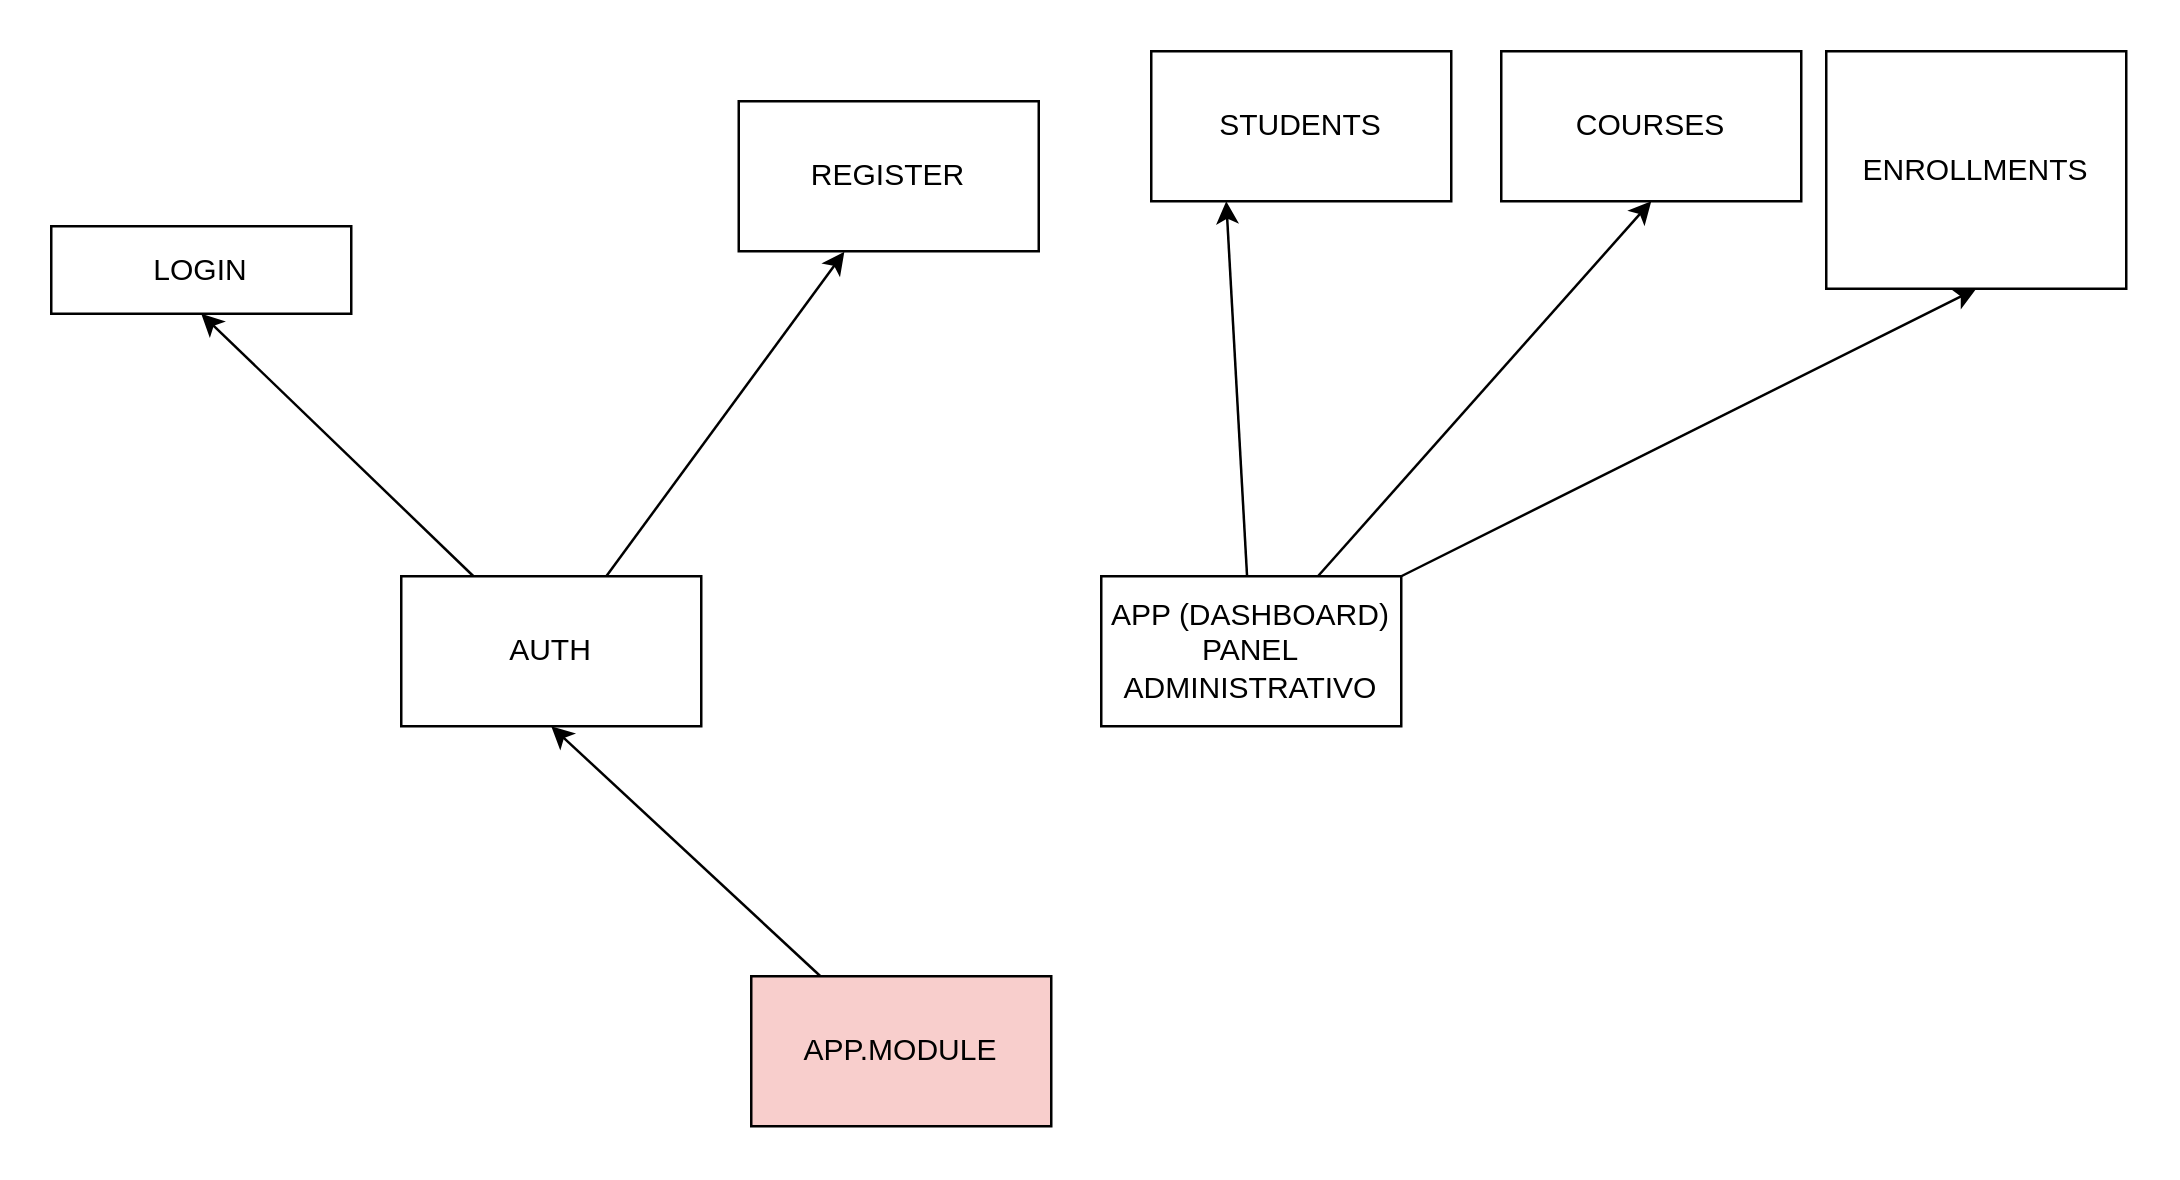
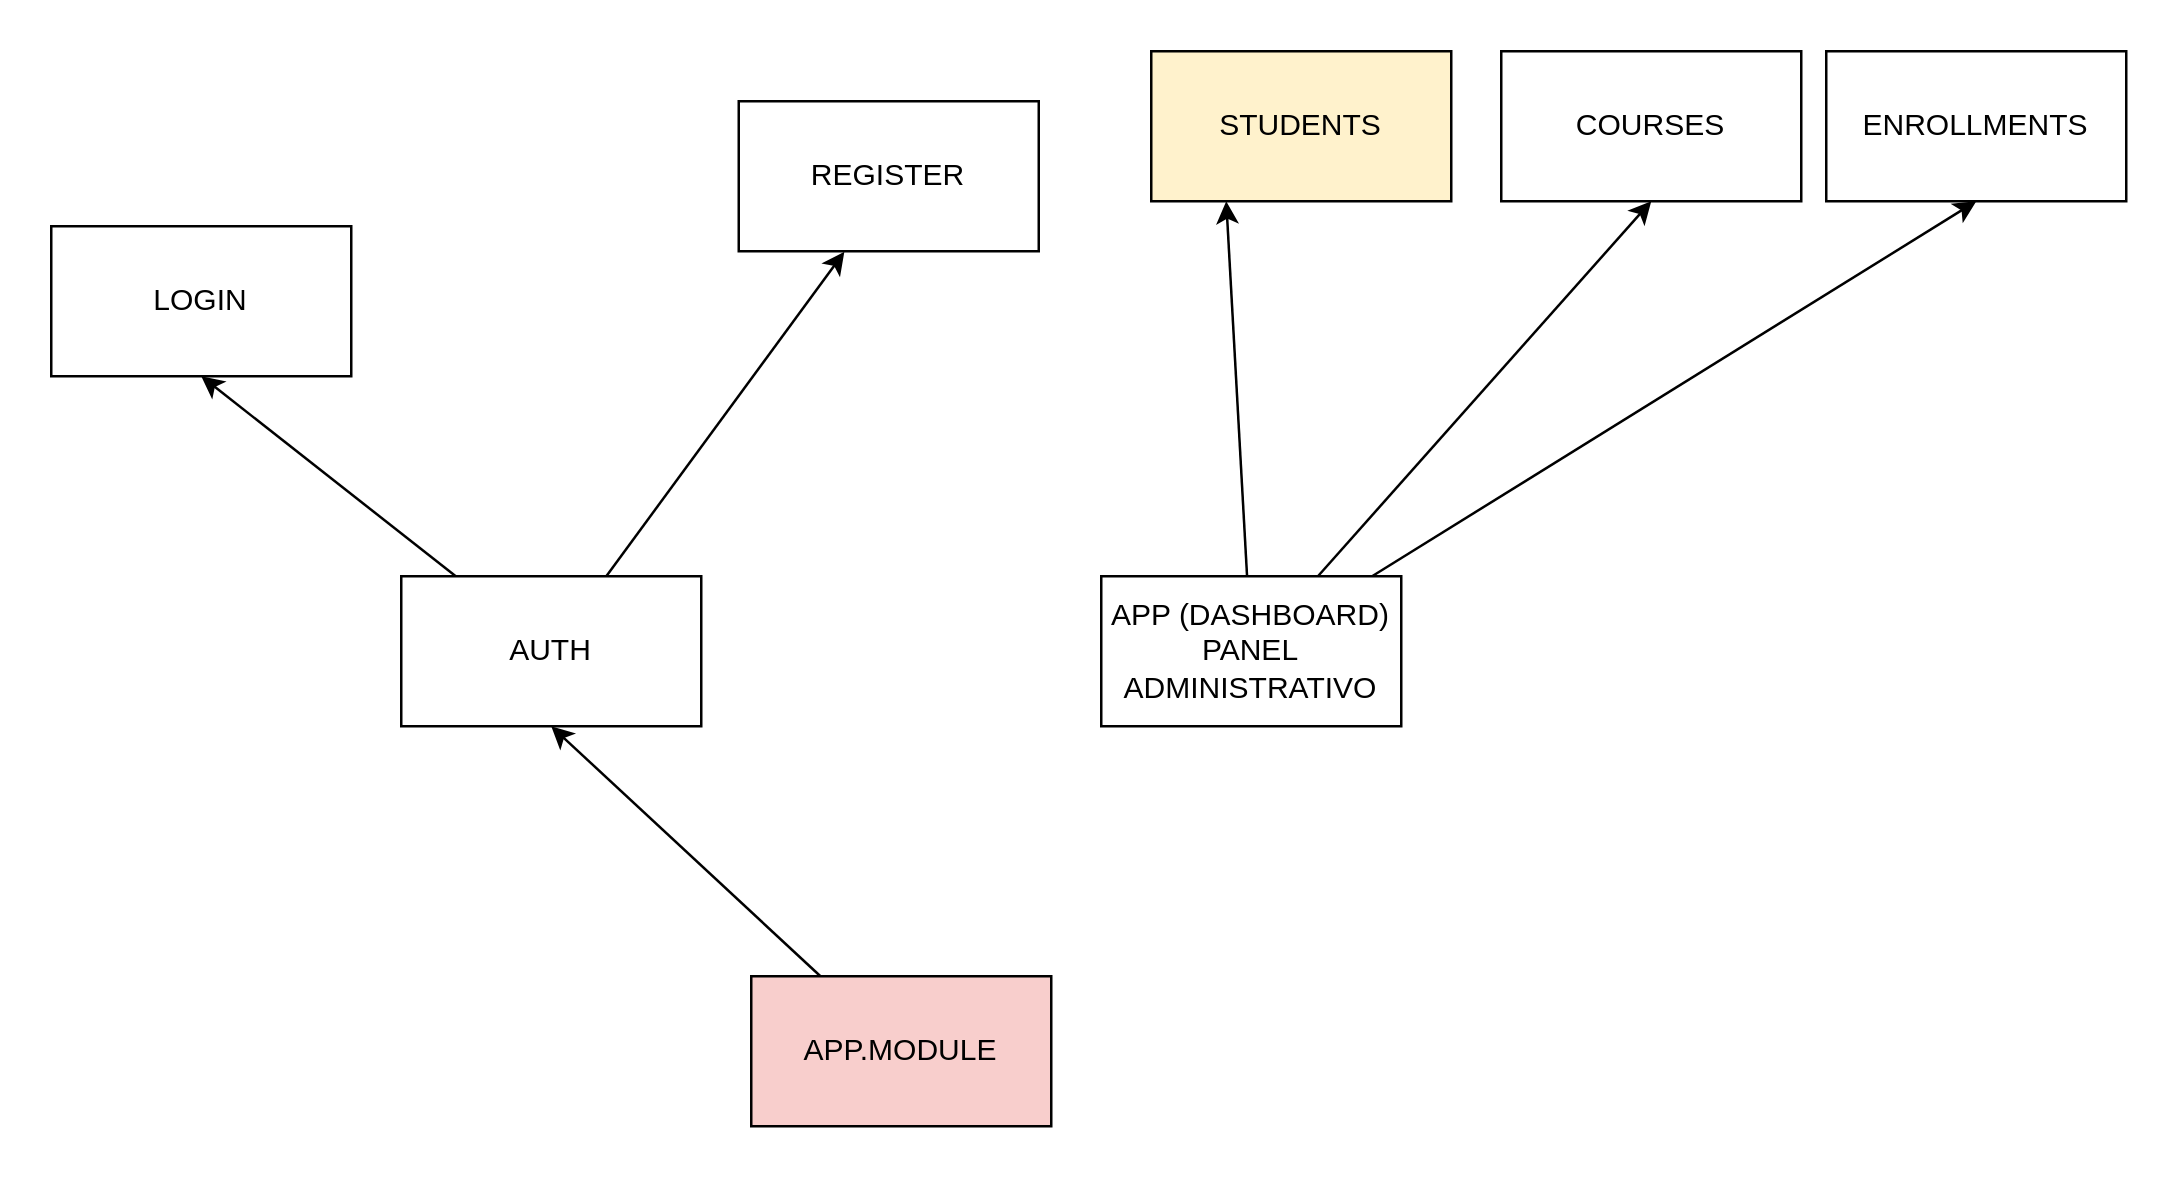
(1301, 126) -> (1301, 126)
(1976, 170) -> (1976, 126)
(201, 270) -> (201, 301)
